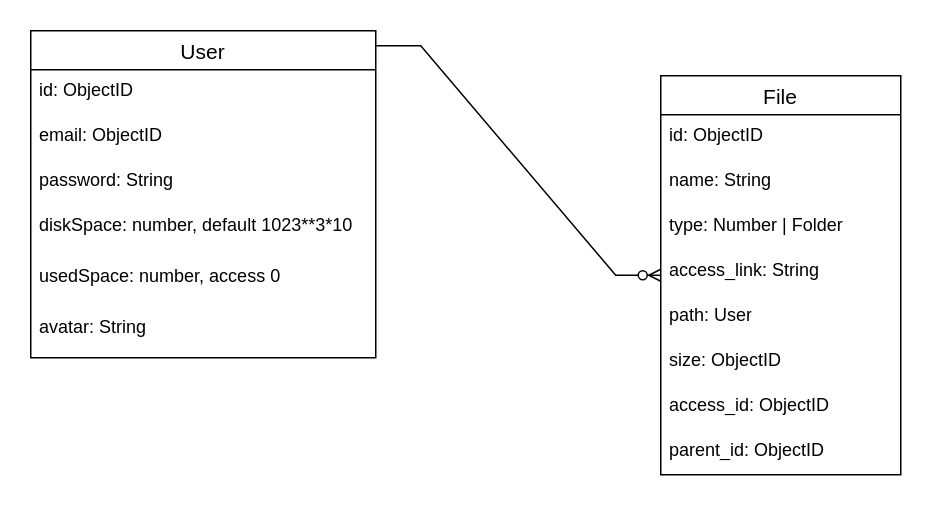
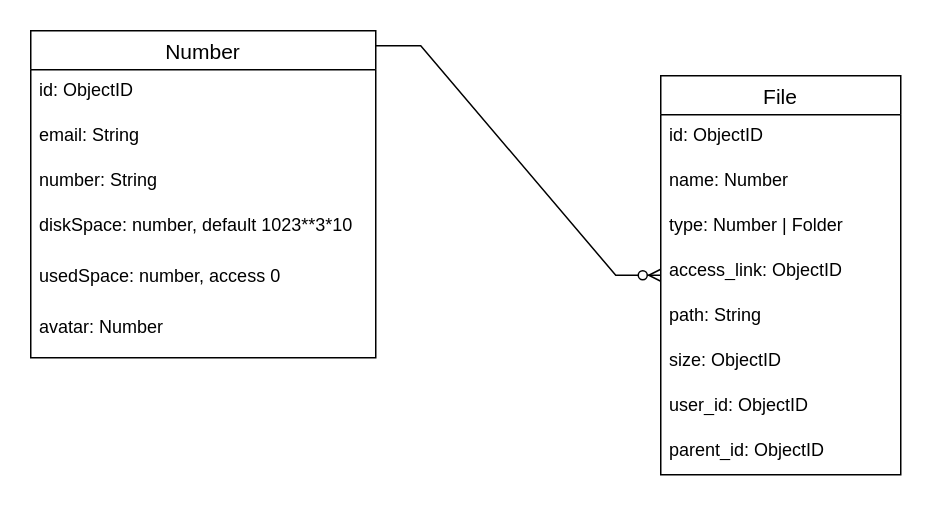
(203, 52) -> (203, 52)
(106, 136) -> (94, 136)
(113, 181) -> (103, 181)
(723, 181) -> (726, 181)
(754, 271) -> (766, 271)
(715, 316) -> (723, 316)
(103, 328) -> (106, 328)
(758, 406) -> (748, 406)
